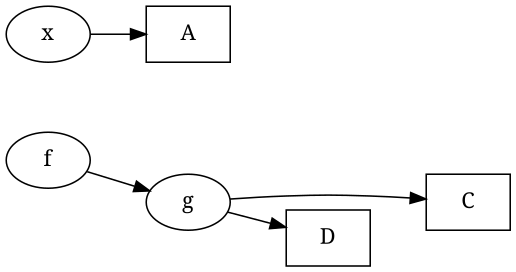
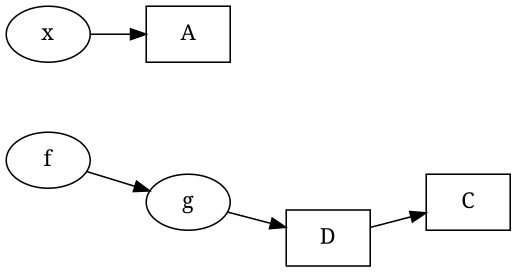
(320, 195) -> (391, 222)
